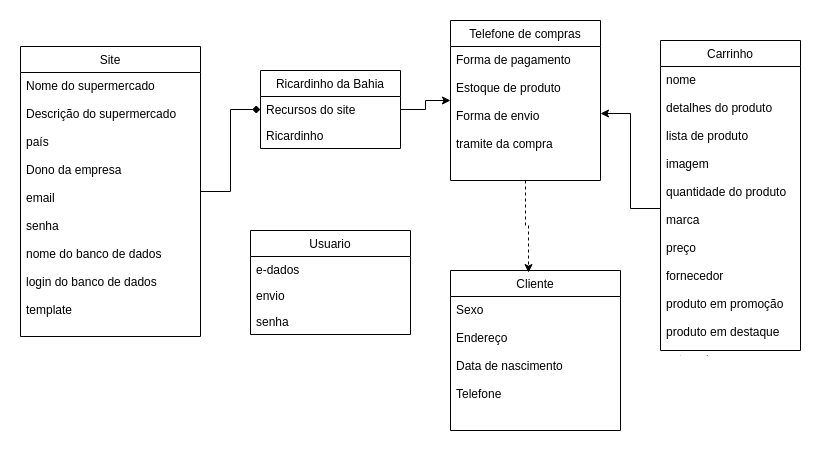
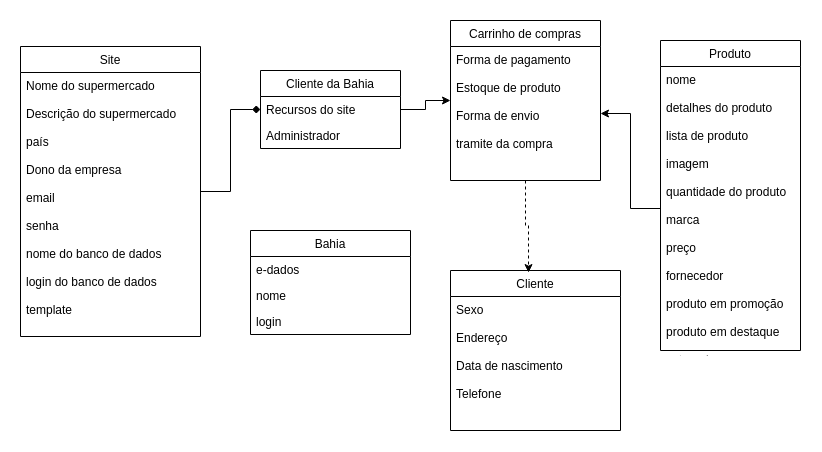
(525, 34) -> (525, 34)
(730, 54) -> (730, 54)
(330, 84) -> (330, 84)
(296, 136) -> (307, 136)
(330, 244) -> (330, 244)
(271, 296) -> (269, 296)
(273, 322) -> (270, 322)
